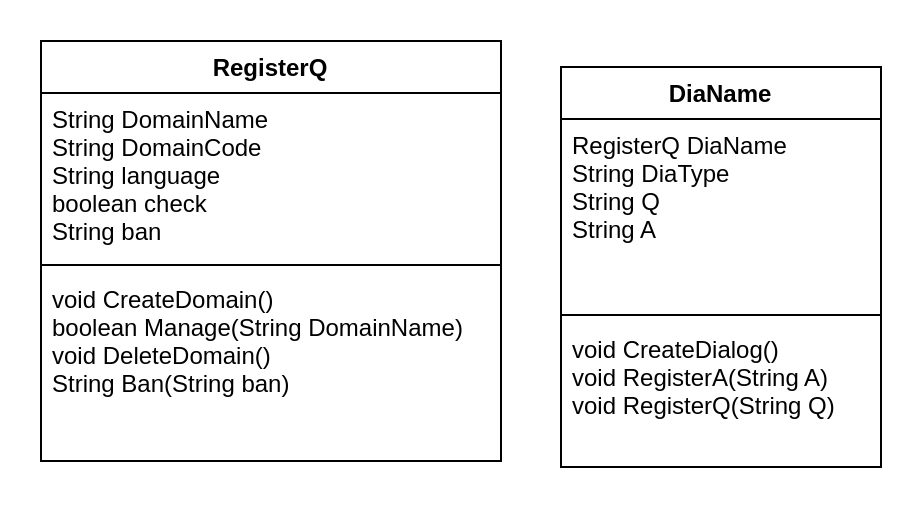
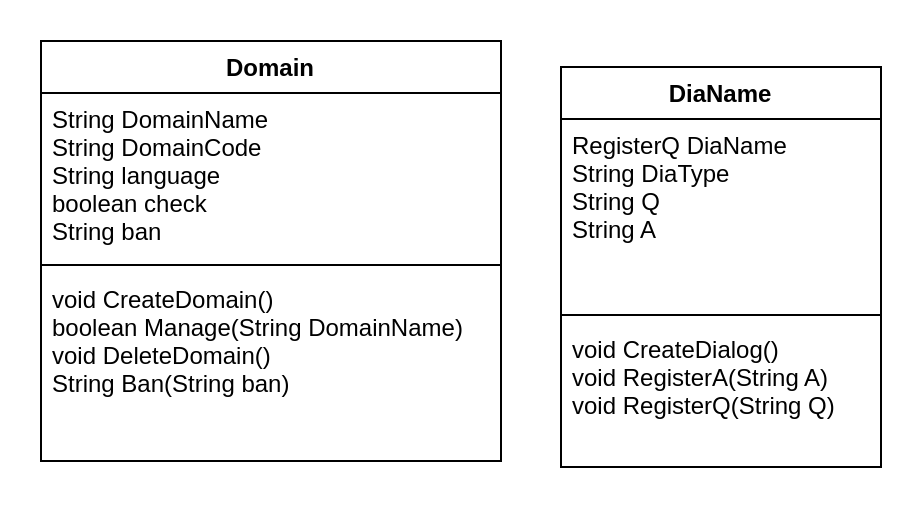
(270, 68) -> (270, 68)
